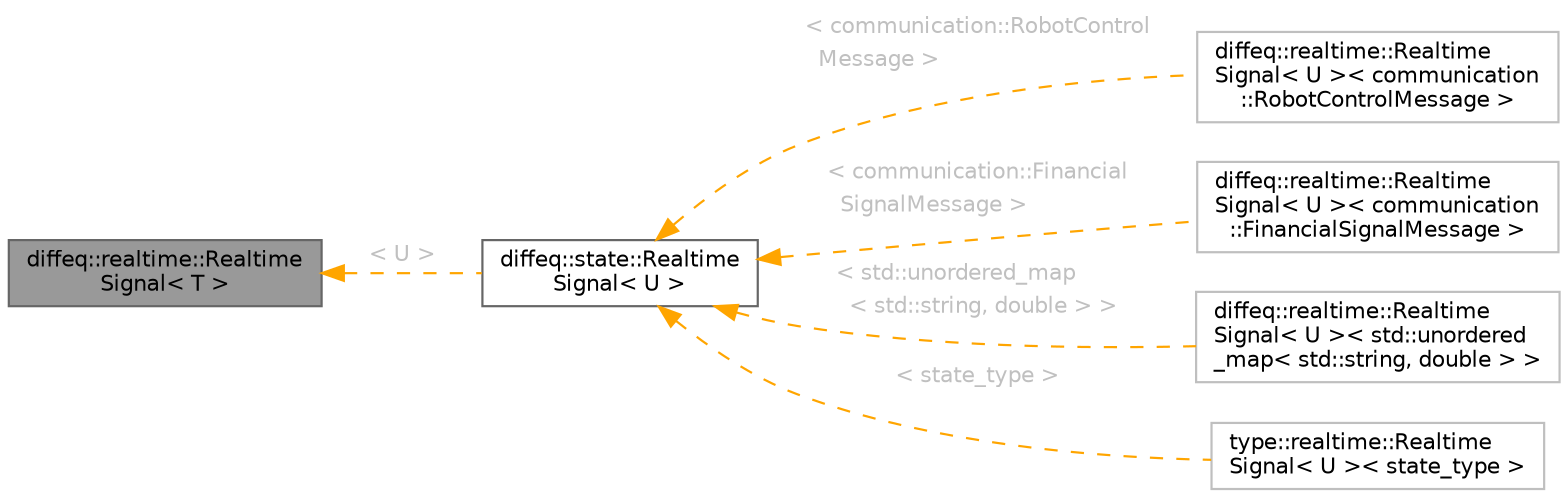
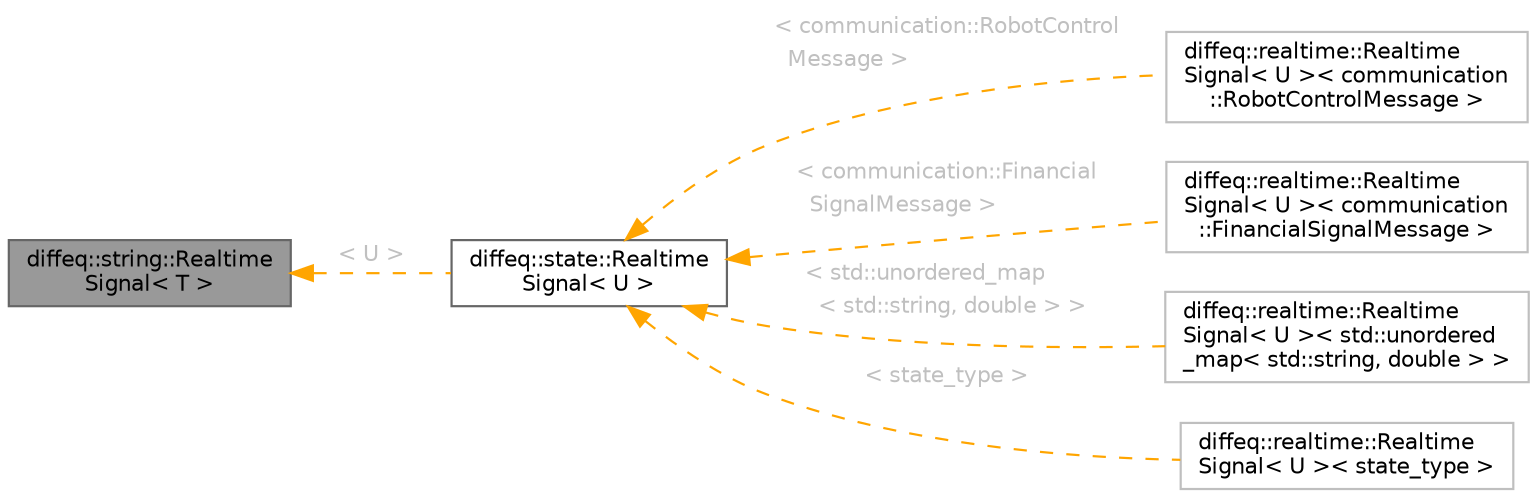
(165, 273) -> (150, 273)
(1378, 456) -> (1347, 456)
